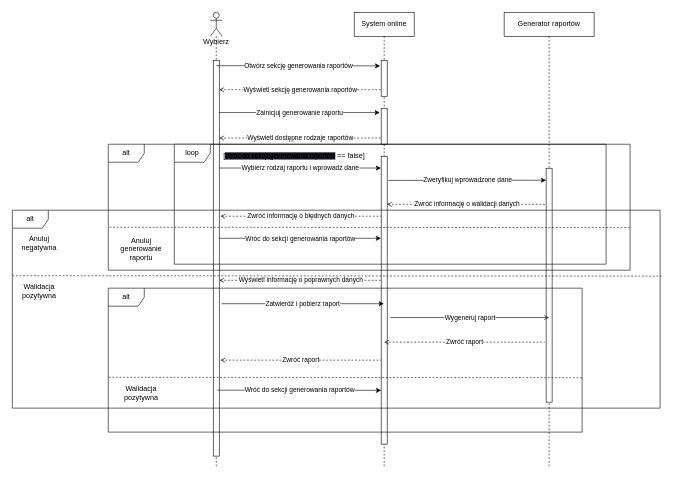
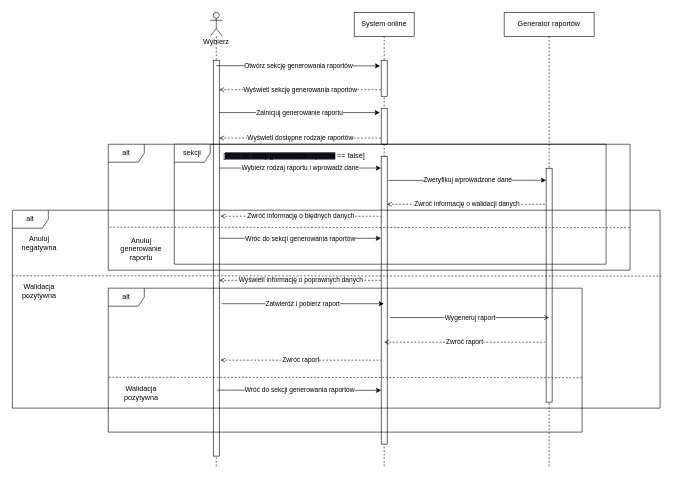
(192, 153) -> (192, 153)
